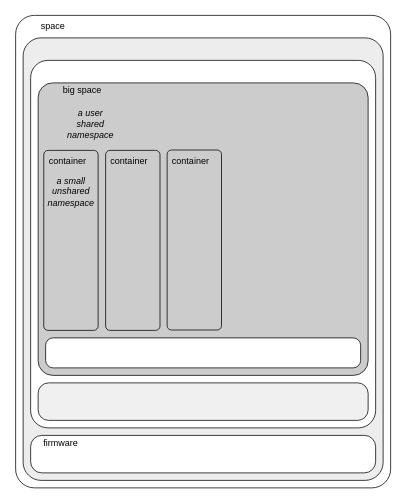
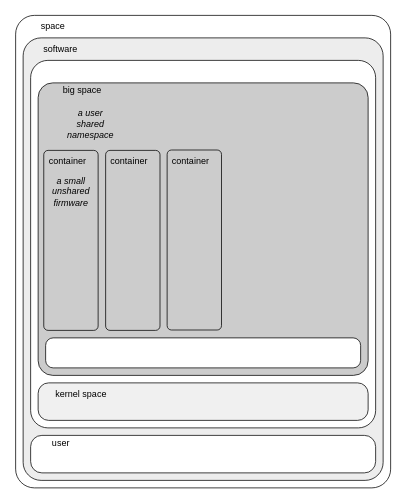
none -> (60, 49)
(71, 192) -> (71, 192)
none -> (81, 394)
(61, 443) -> (61, 443)
